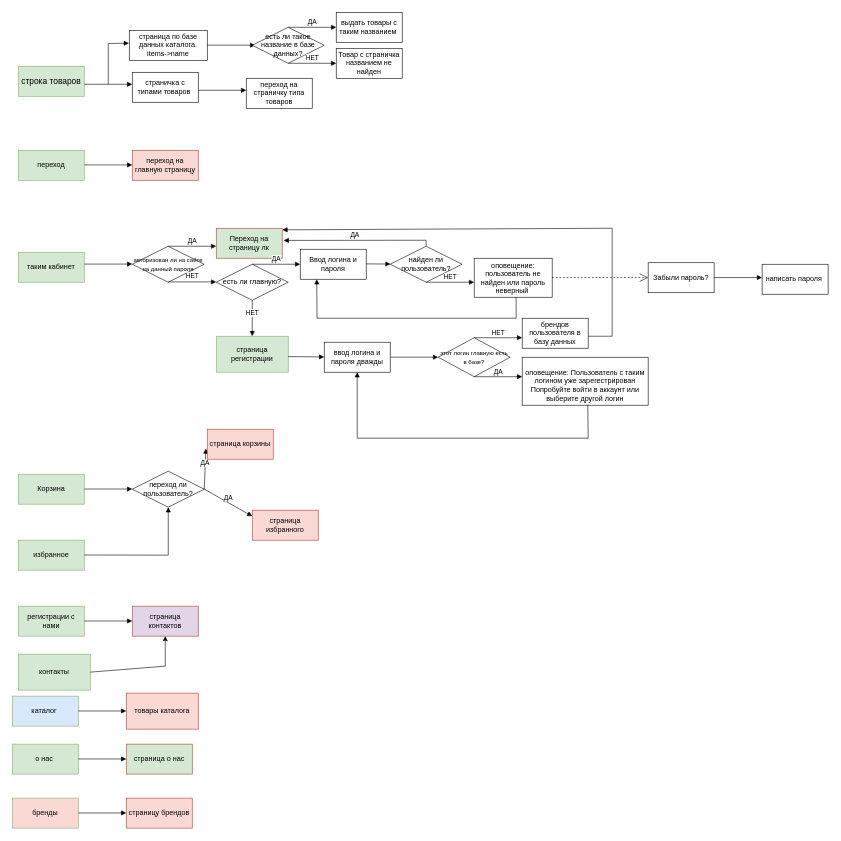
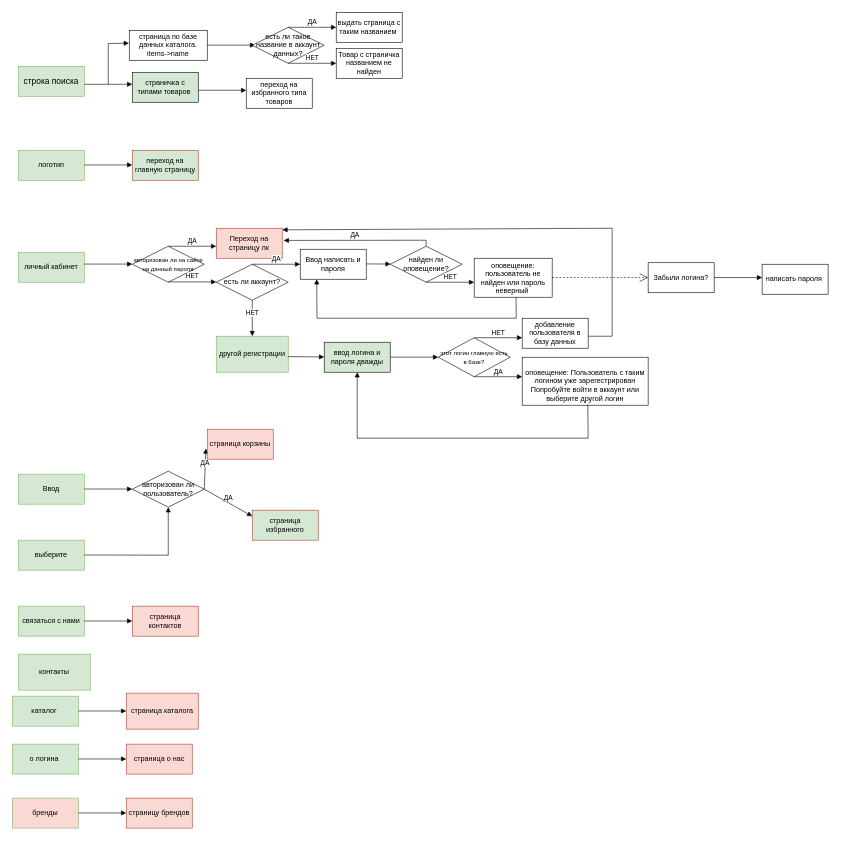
(369, 27) -> (369, 27)
(288, 45) -> (288, 45)
(51, 81) -> (51, 81)
(165, 87) -> (165, 87)
(279, 93) -> (279, 93)
(51, 165) -> (51, 165)
(165, 165) -> (165, 165)
(249, 243) -> (249, 243)
(333, 264) -> (333, 264)
(426, 264) -> (426, 264)
(51, 267) -> (51, 267)
(681, 278) -> (681, 278)
(252, 282) -> (252, 282)
(555, 333) -> (555, 333)
(252, 354) -> (252, 354)
(357, 357) -> (357, 357)
(51, 489) -> (51, 489)
(168, 489) -> (168, 489)
(285, 525) -> (285, 525)
(51, 555) -> (51, 555)
(51, 621) -> (51, 621)
(165, 621) -> (165, 621)
(126, 669) -> none
(45, 711) -> (45, 711)
(162, 711) -> (162, 711)
(45, 759) -> (45, 759)
(159, 759) -> (159, 759)
